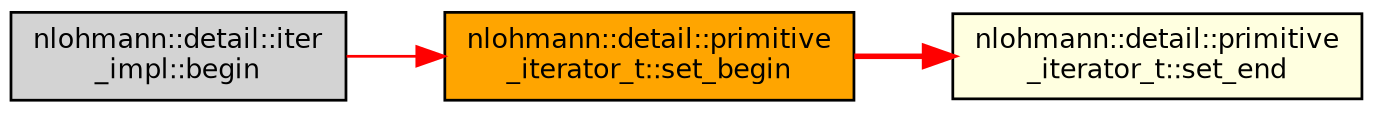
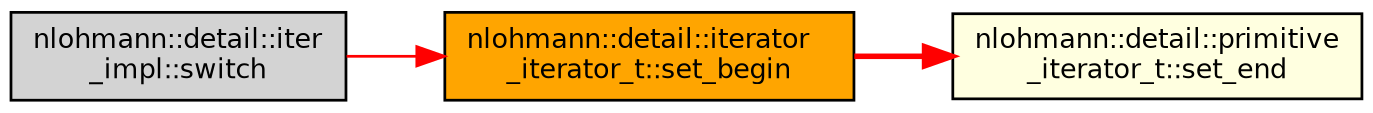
(178, 56) -> (178, 56)
(649, 56) -> (649, 56)
